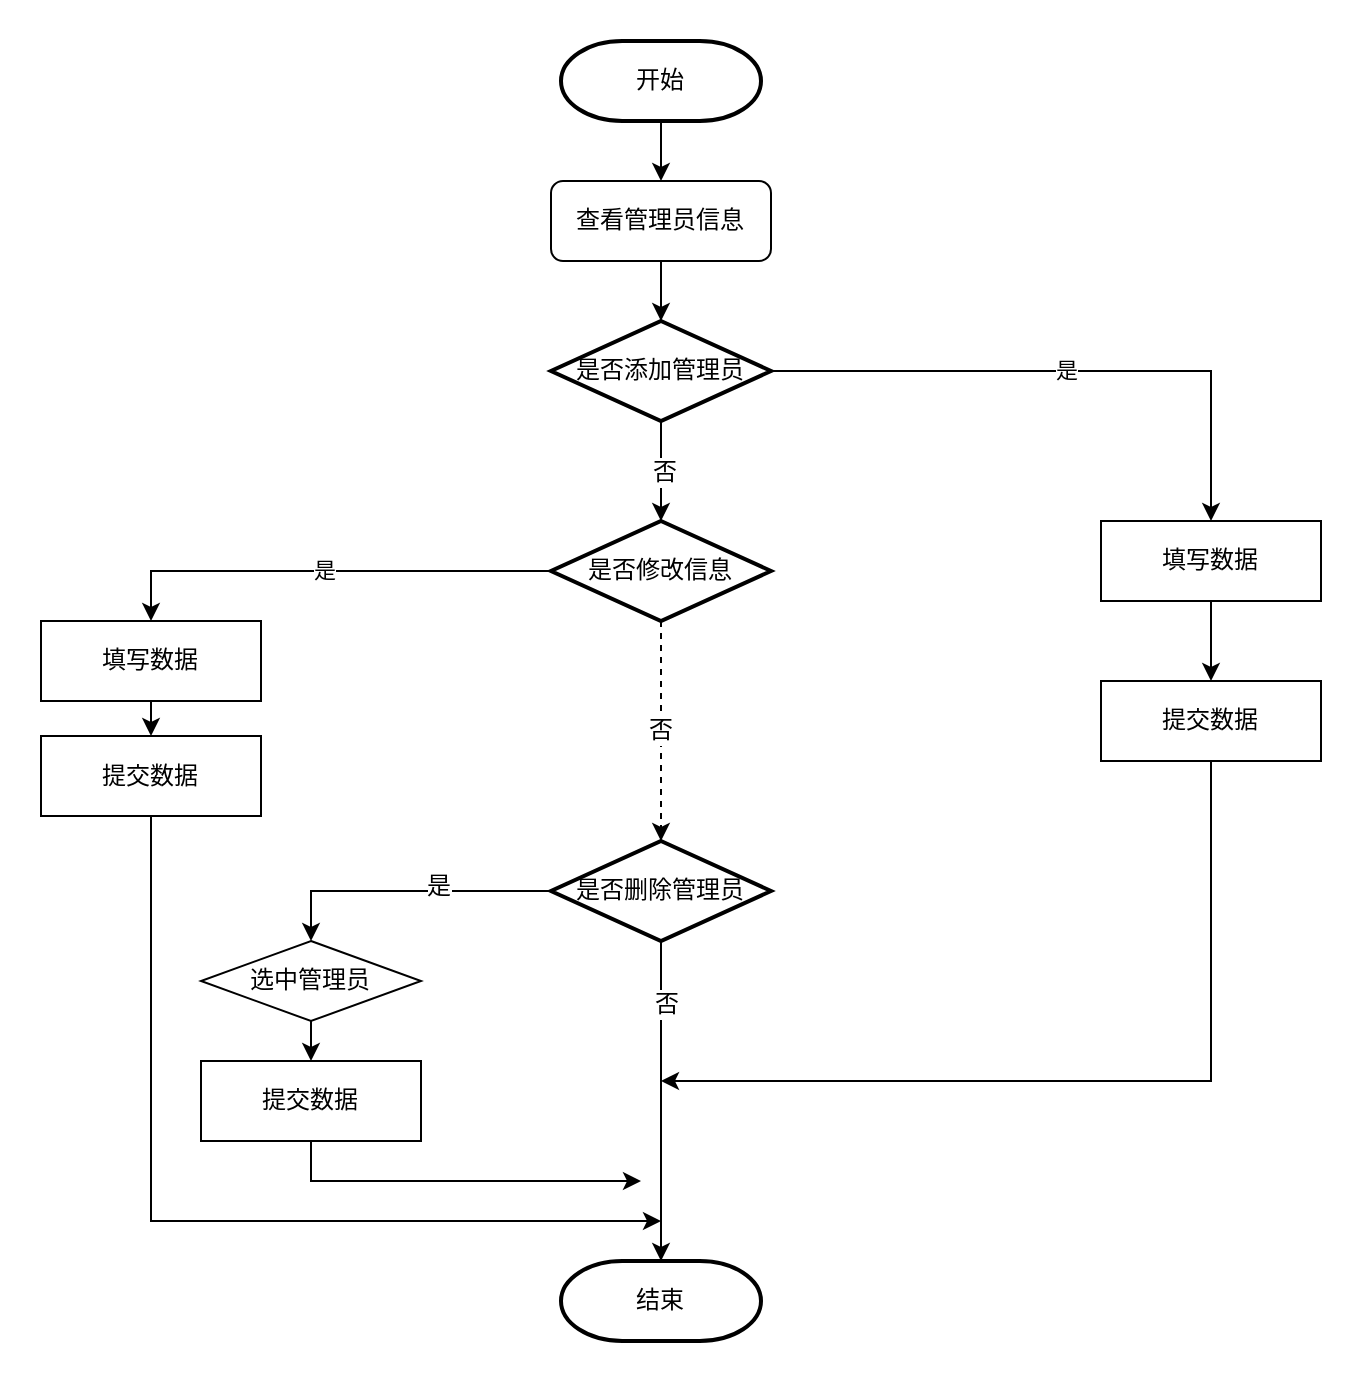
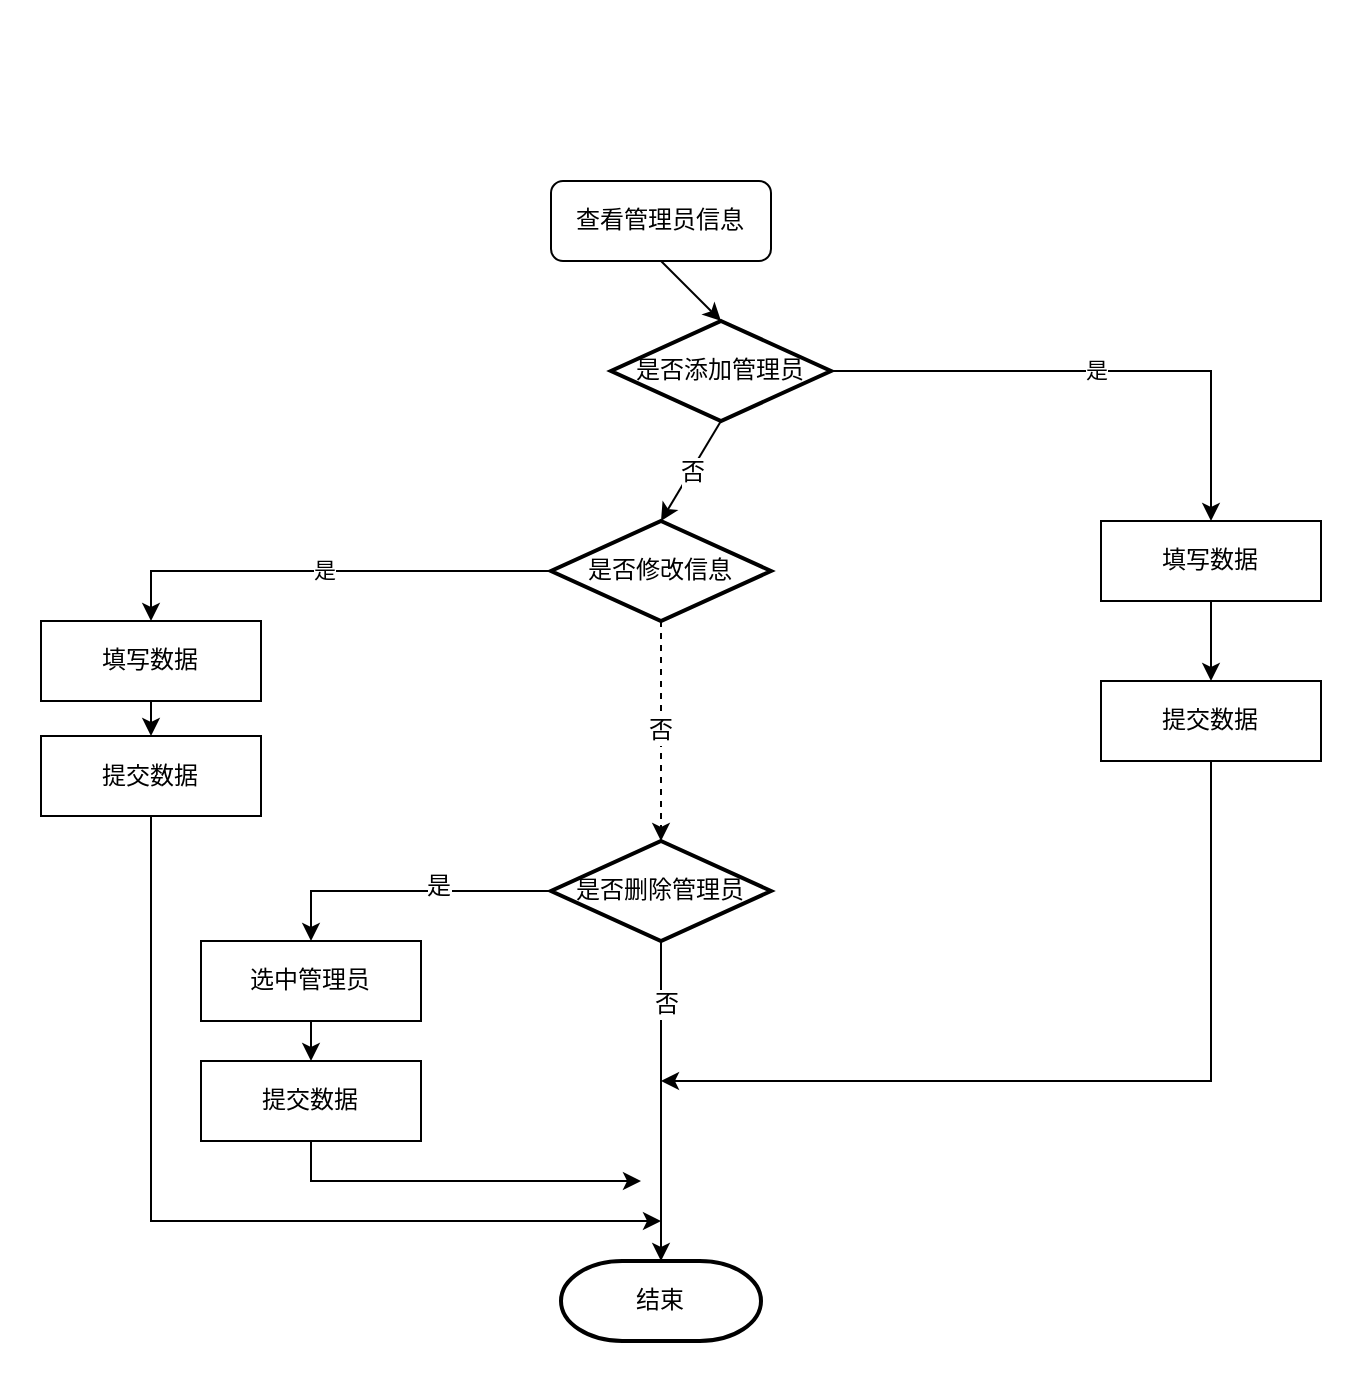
(661, 81) -> none
(661, 144) -> none
(661, 371) -> (721, 371)
(311, 981) -> (311, 981)
